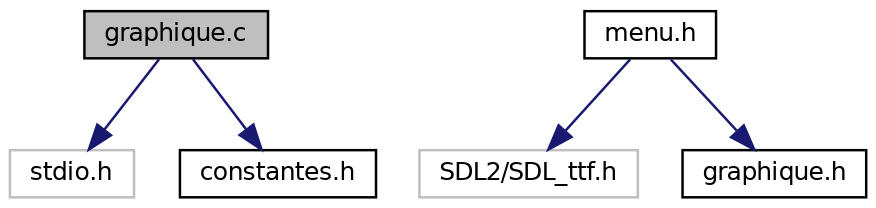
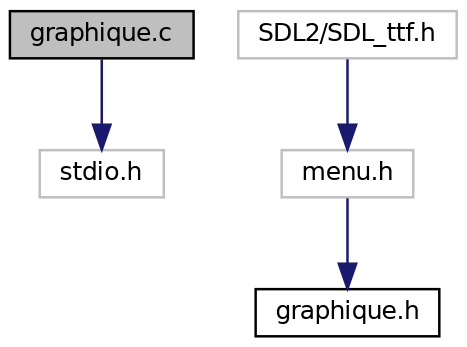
(650, 35) -> (347, 174)
(598, 95) -> (347, 92)
(278, 174) -> none
